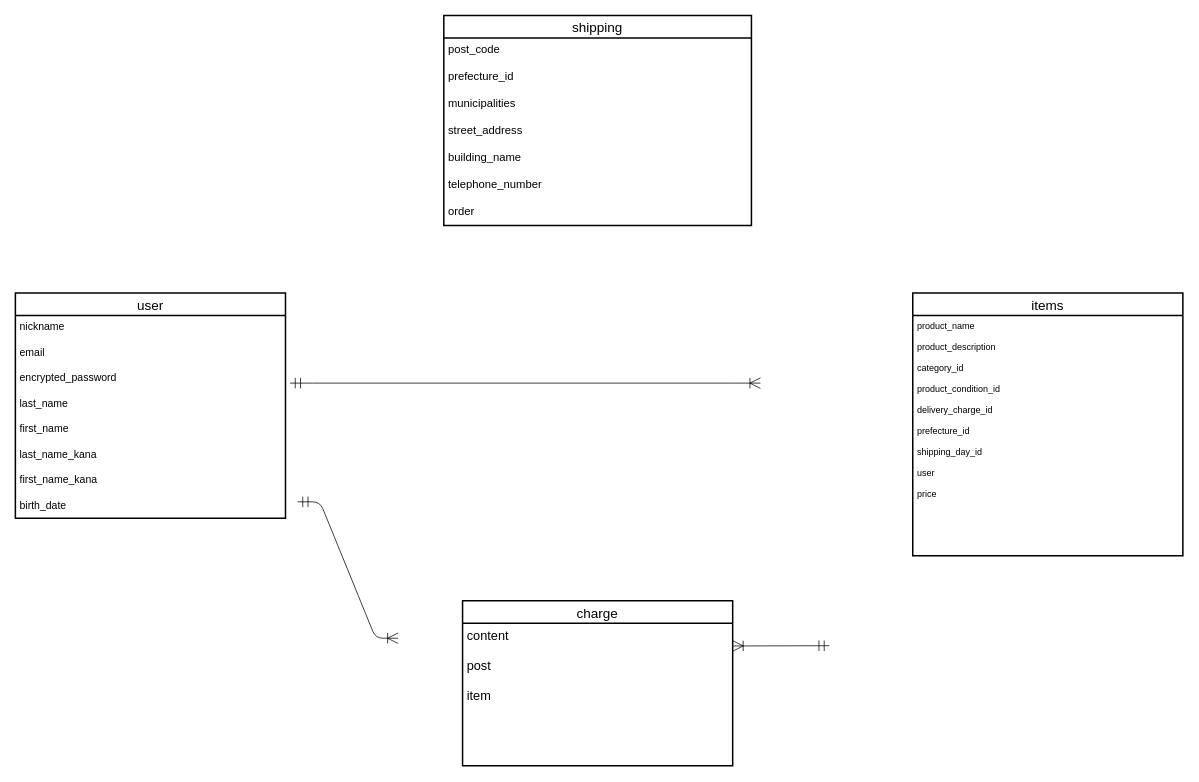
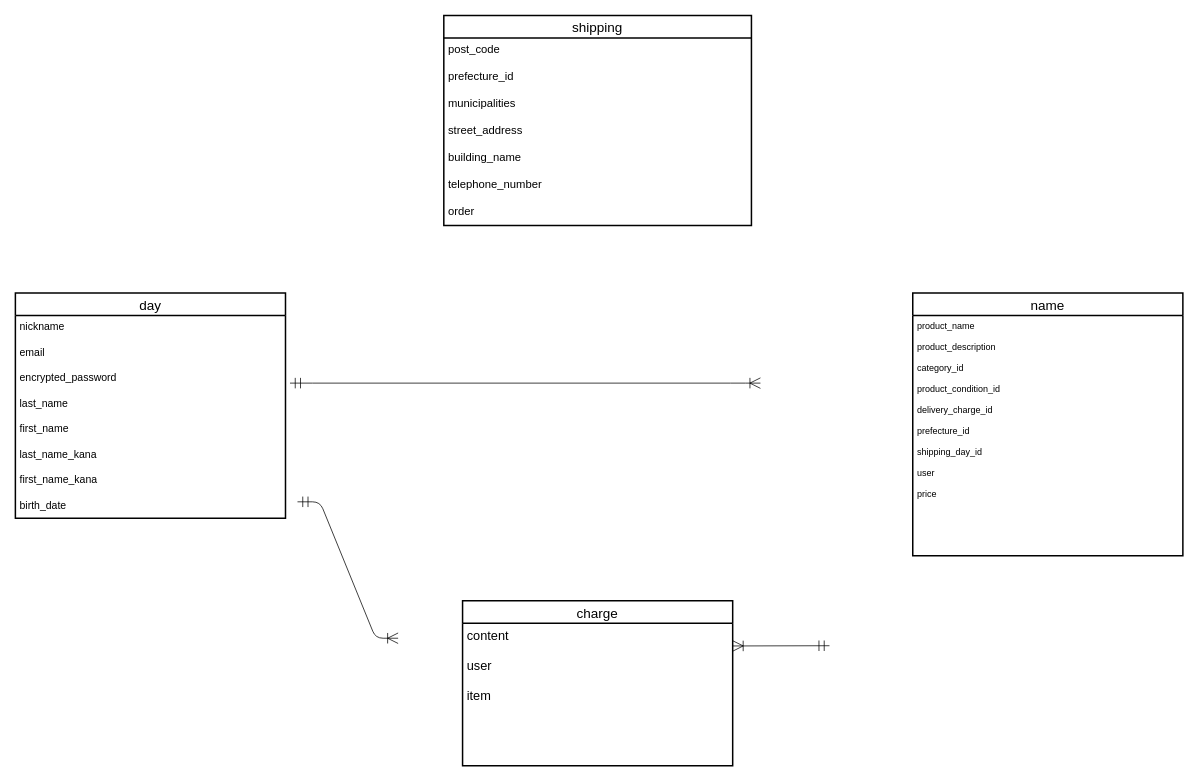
(150, 305) -> (150, 305)
(1047, 305) -> (1047, 305)
(491, 636) -> (491, 636)
